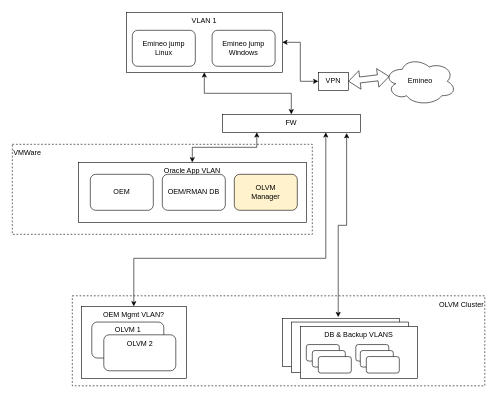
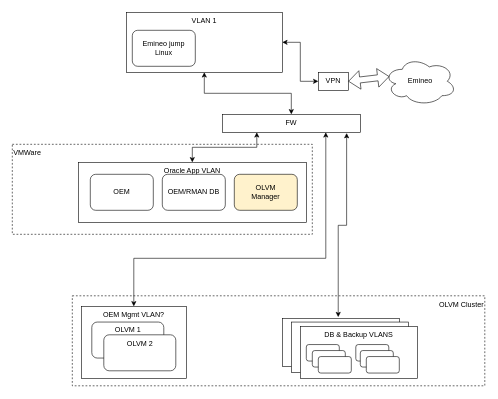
(244, 48) -> none
